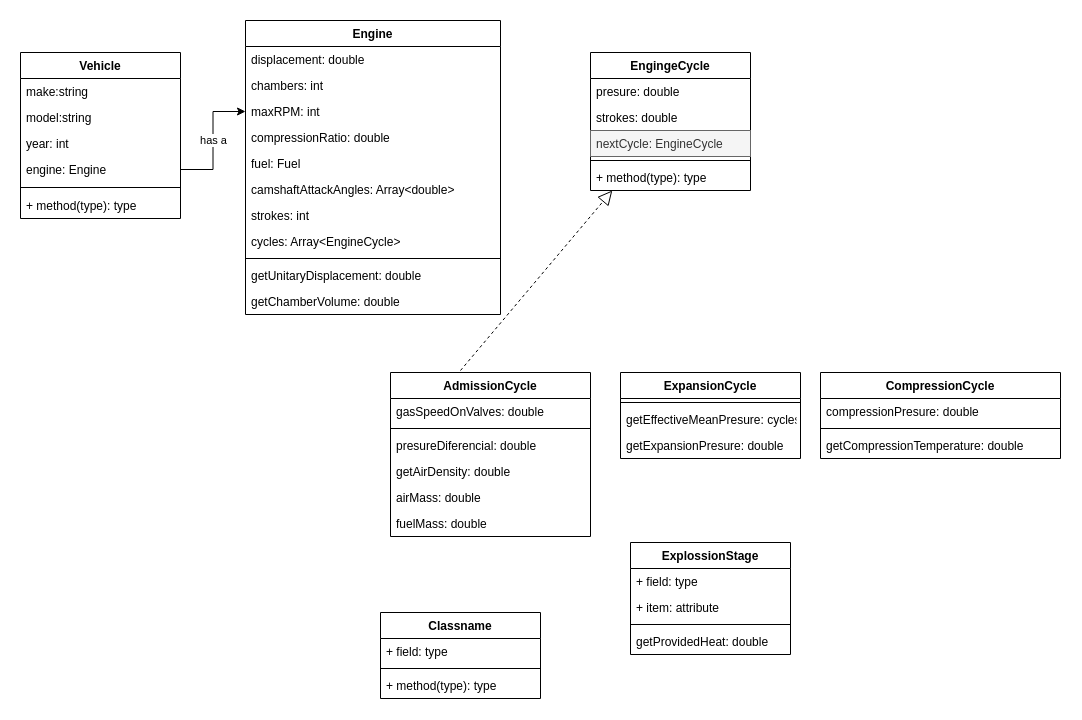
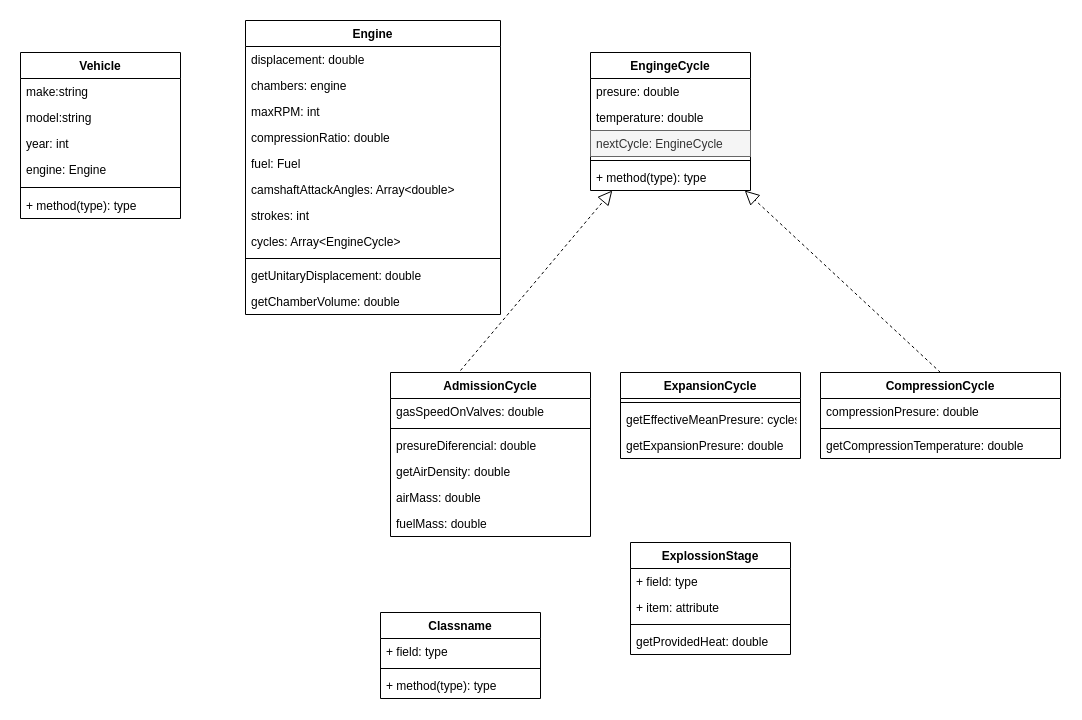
(290, 86) -> (300, 86)
(642, 118) -> (655, 118)
(213, 144) -> none
none -> (848, 287)
